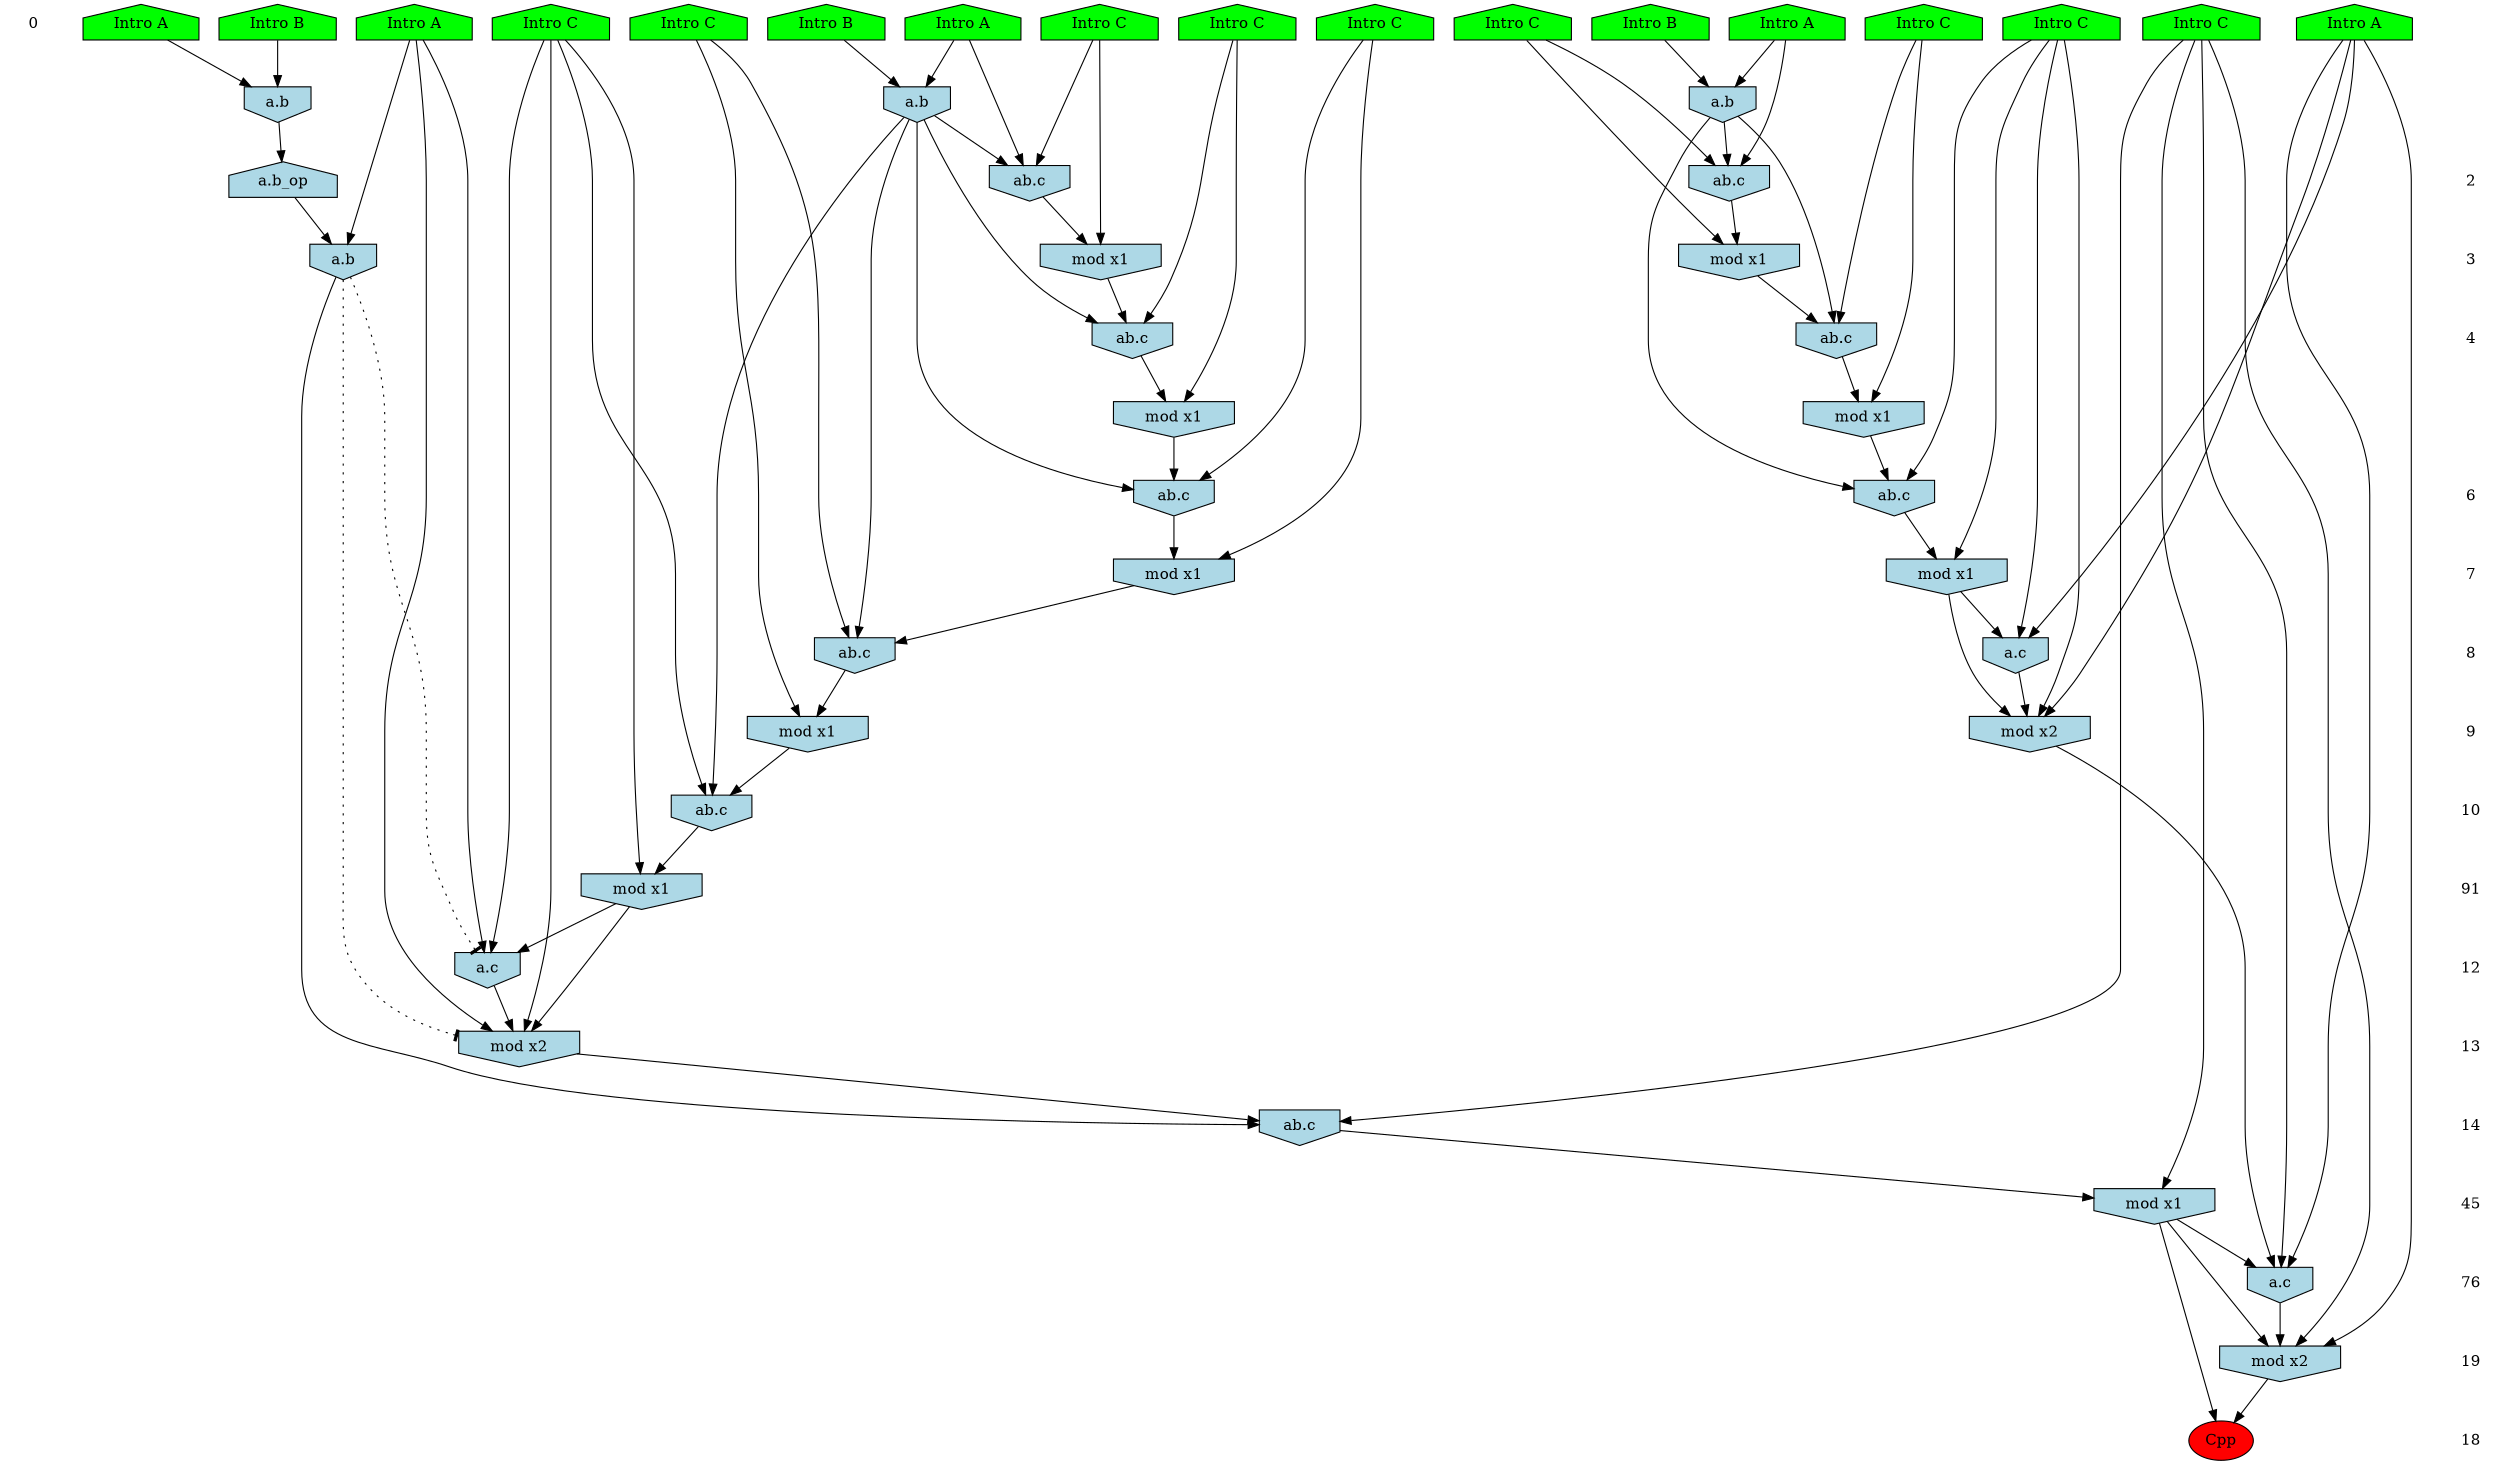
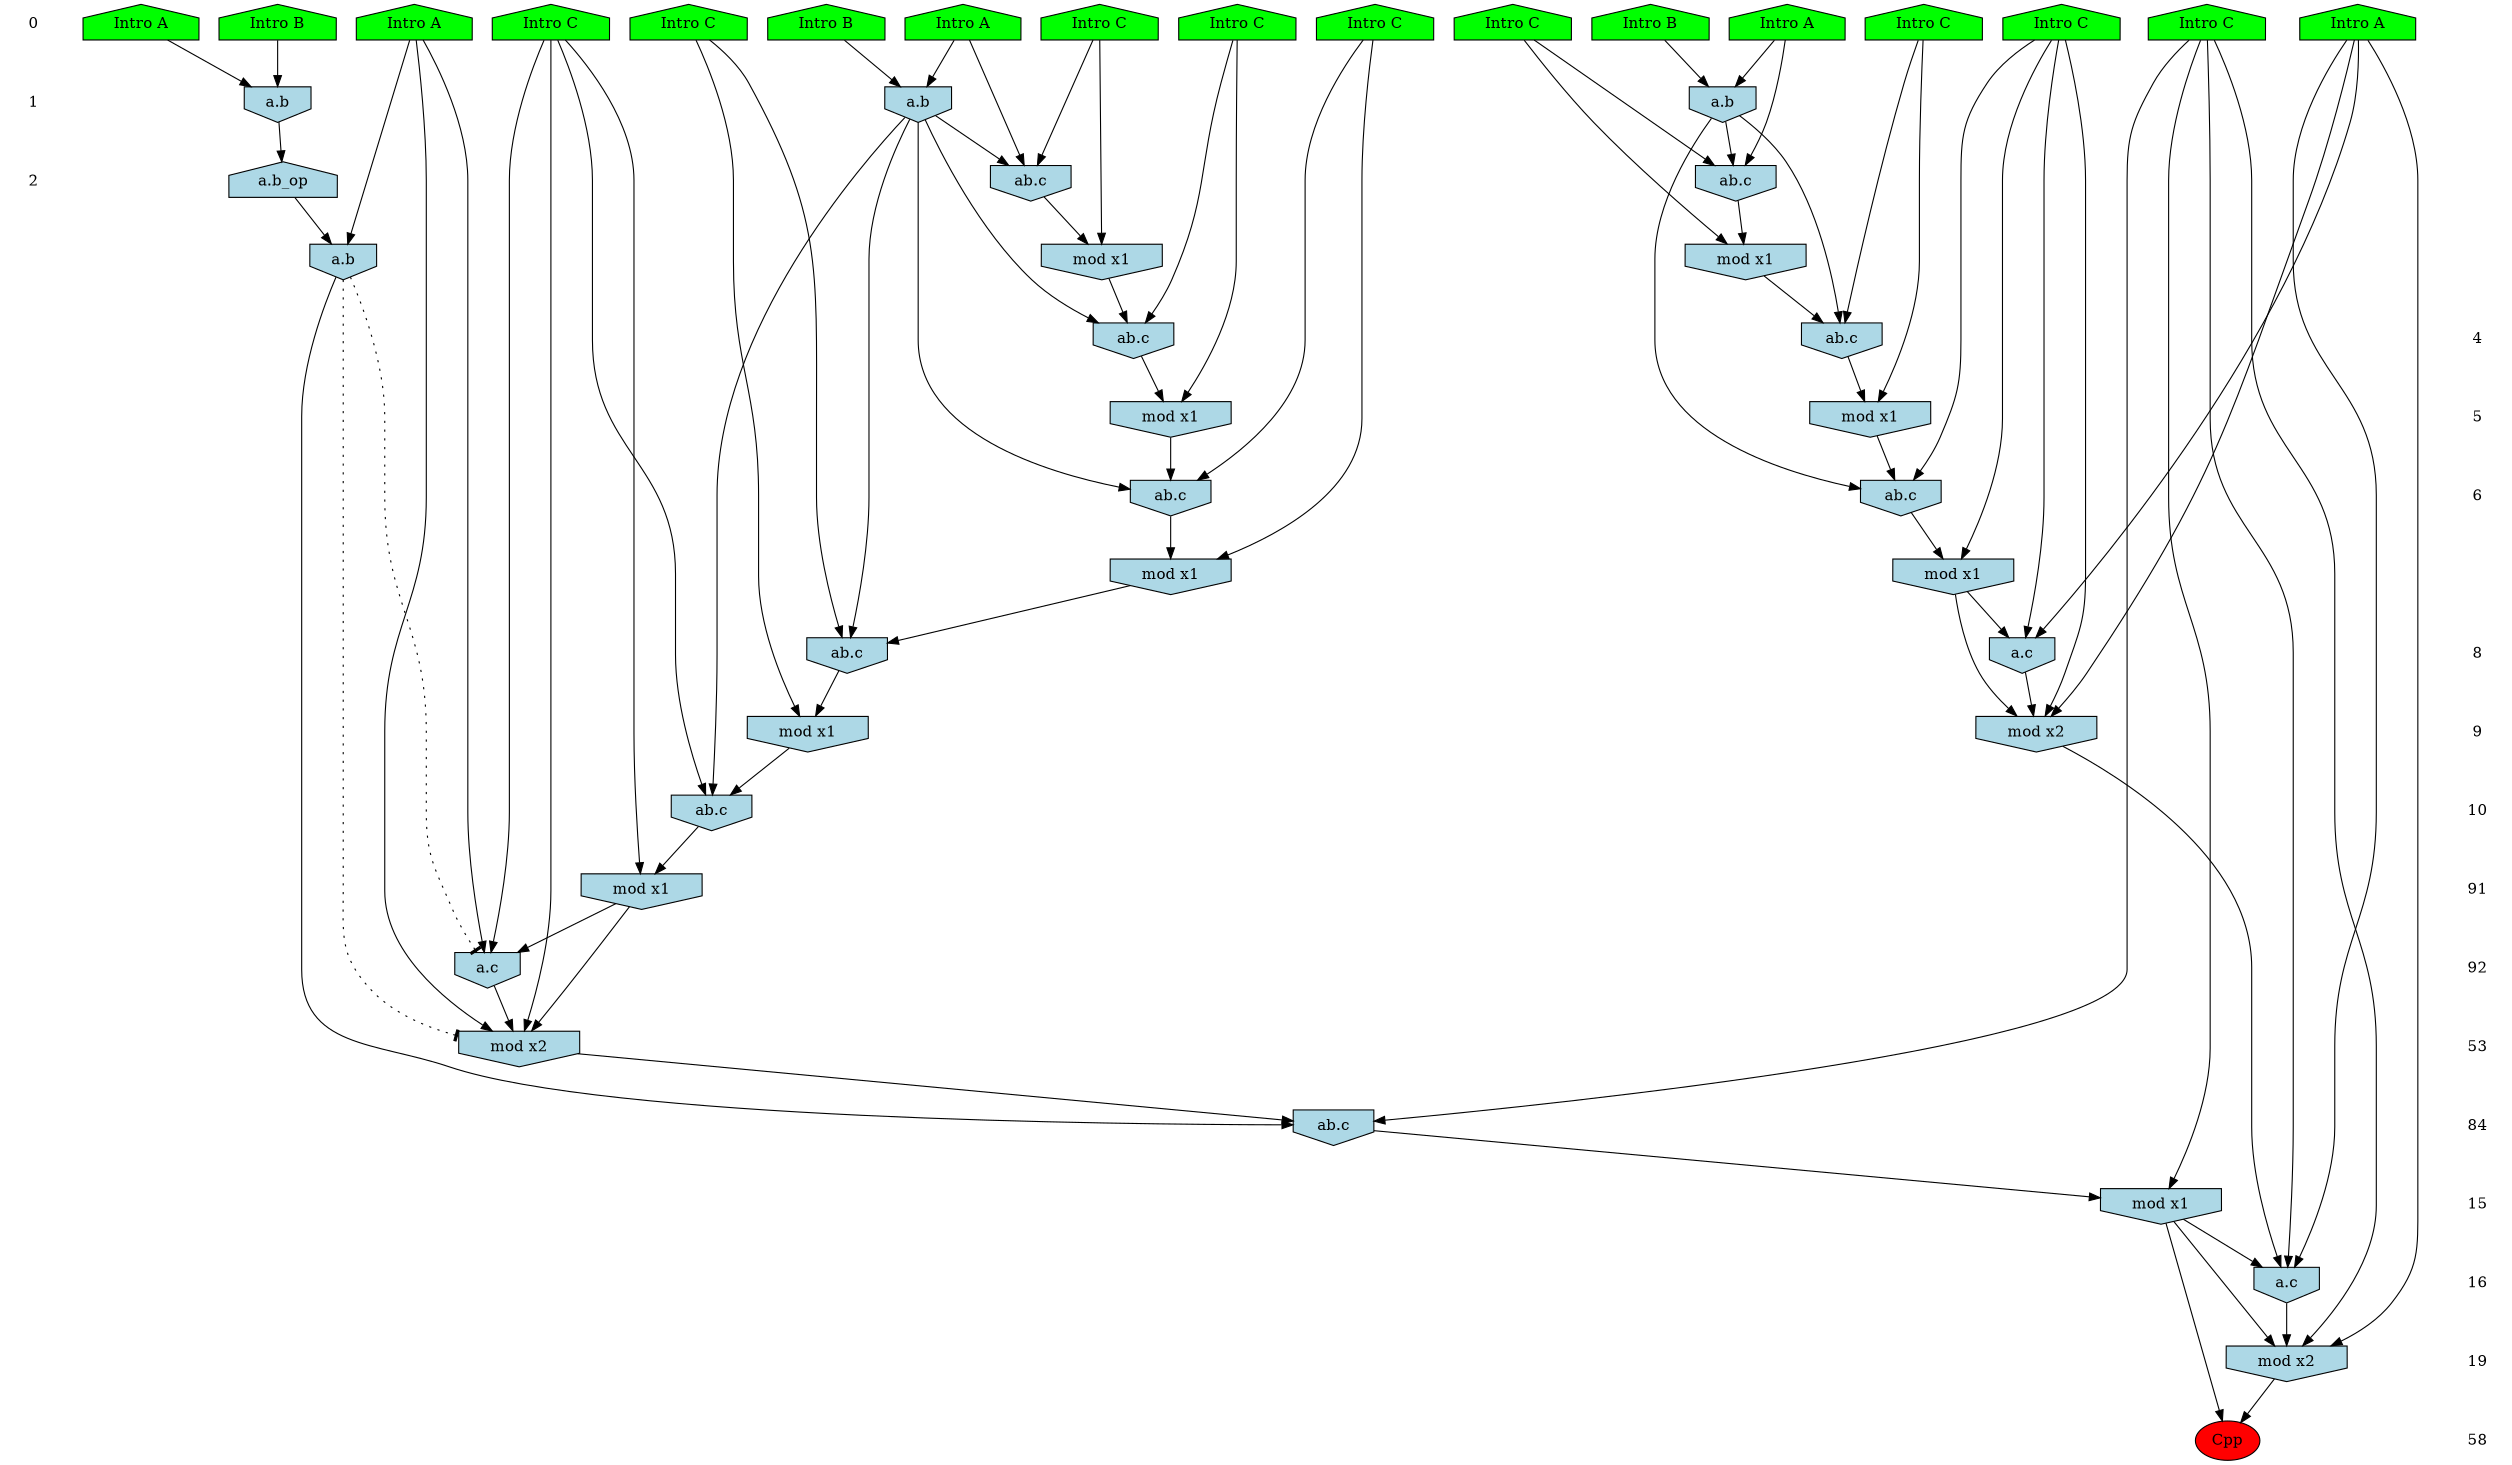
none -> (34, 103)
(2471, 260) -> none
none -> (2478, 418)
(2471, 575) -> none
(2471, 968) -> (2478, 968)
(2471, 1047) -> (2478, 1047)
(2471, 1126) -> (2478, 1126)
(2471, 1205) -> (2478, 1205)
(2471, 1283) -> (2478, 1283)
(2471, 1441) -> (2478, 1441)
